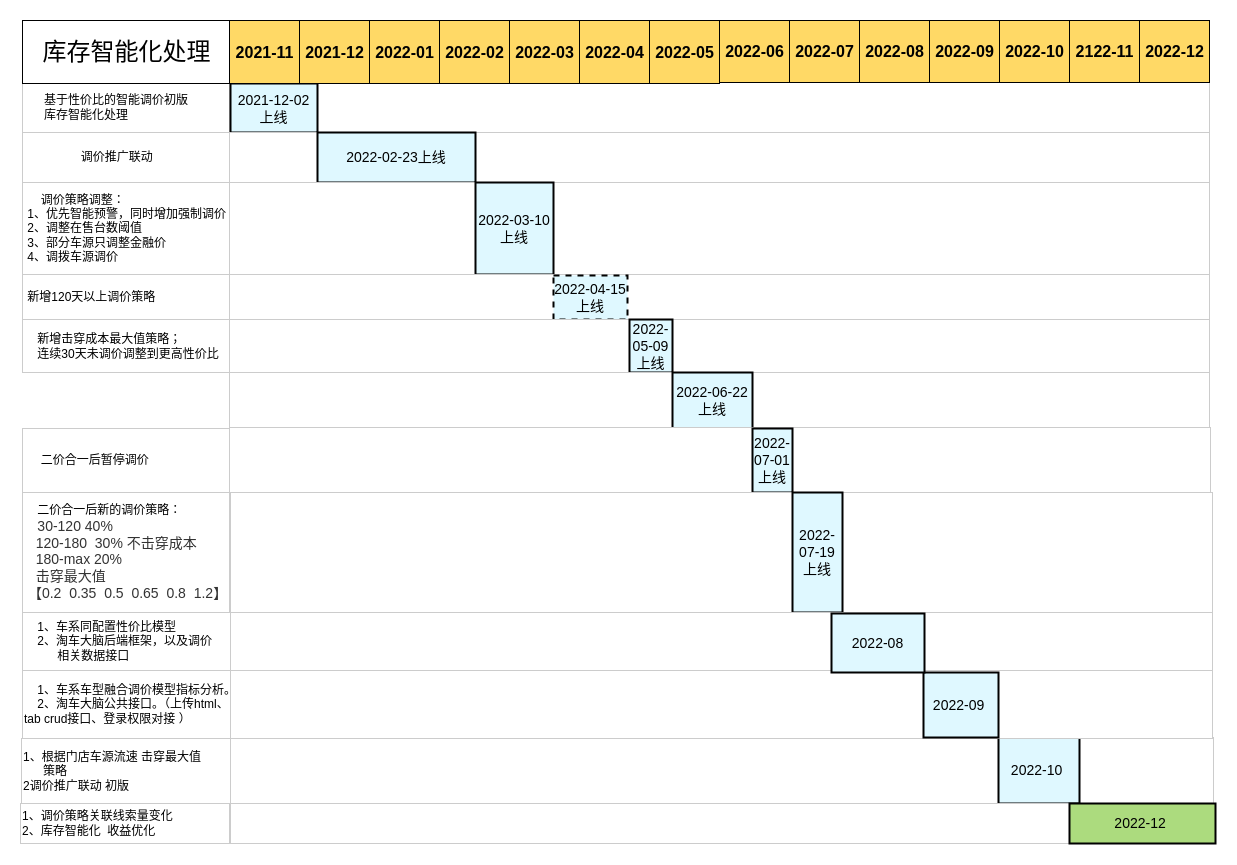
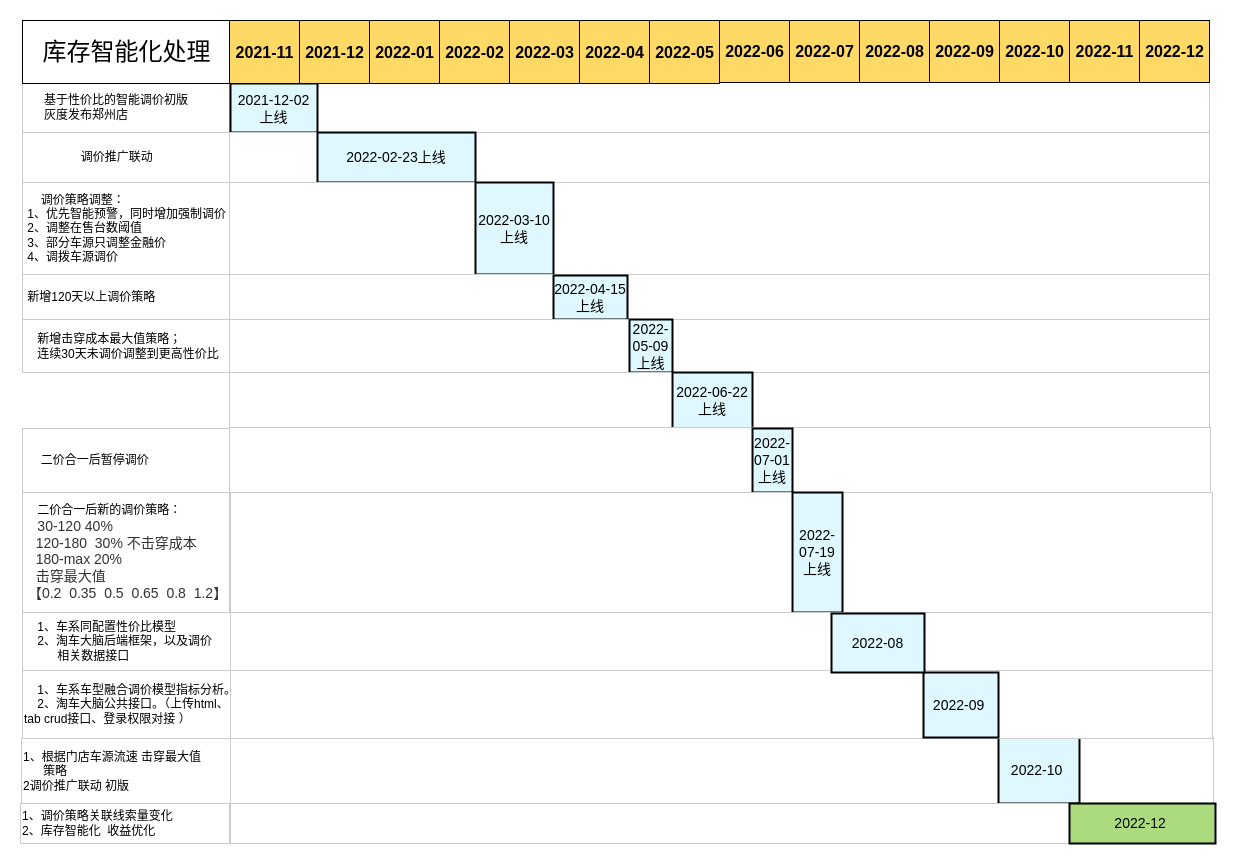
(1105, 52) -> (1105, 52)
(97, 108) -> (97, 108)
(591, 298) -> (591, 298)
